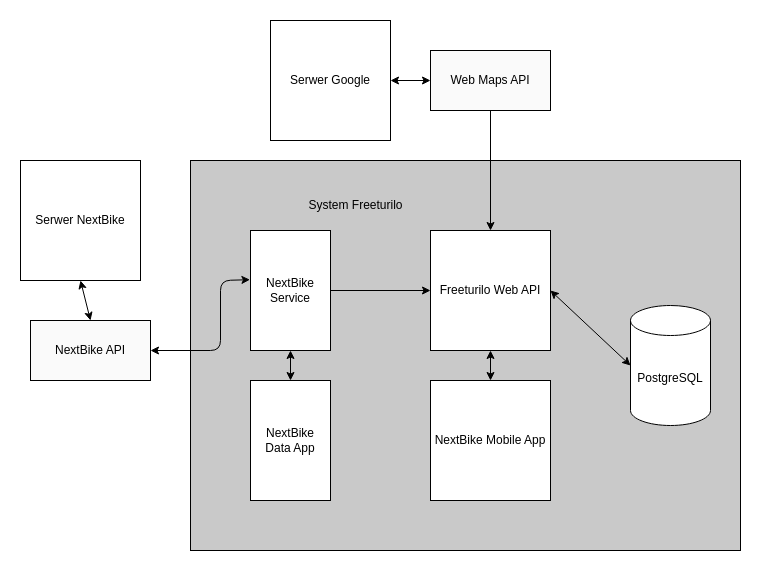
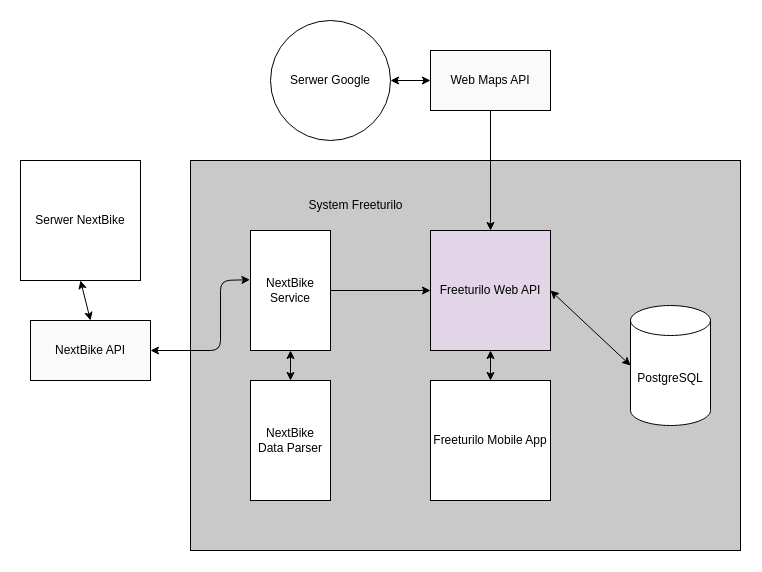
(331, 81) -> (331, 81)
(491, 291) -> (491, 291)
(291, 441) -> (291, 441)
(491, 441) -> (491, 441)
